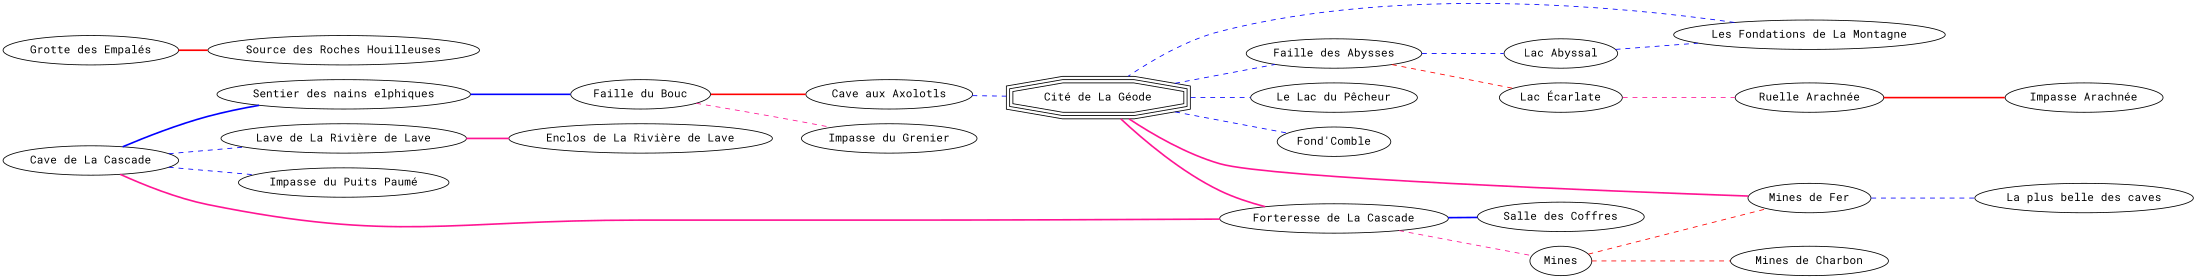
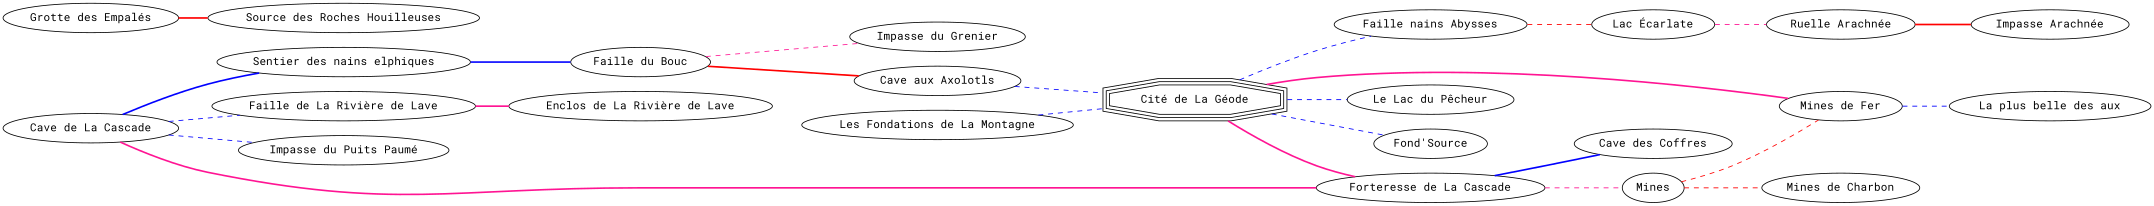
(1334, 54) -> (1431, 24)
(1561, 54) -> none
(344, 138) -> (344, 106)
(1334, 142) -> (1431, 144)
(2084, 198) -> (2050, 106)
(1561, 217) -> (1653, 144)
